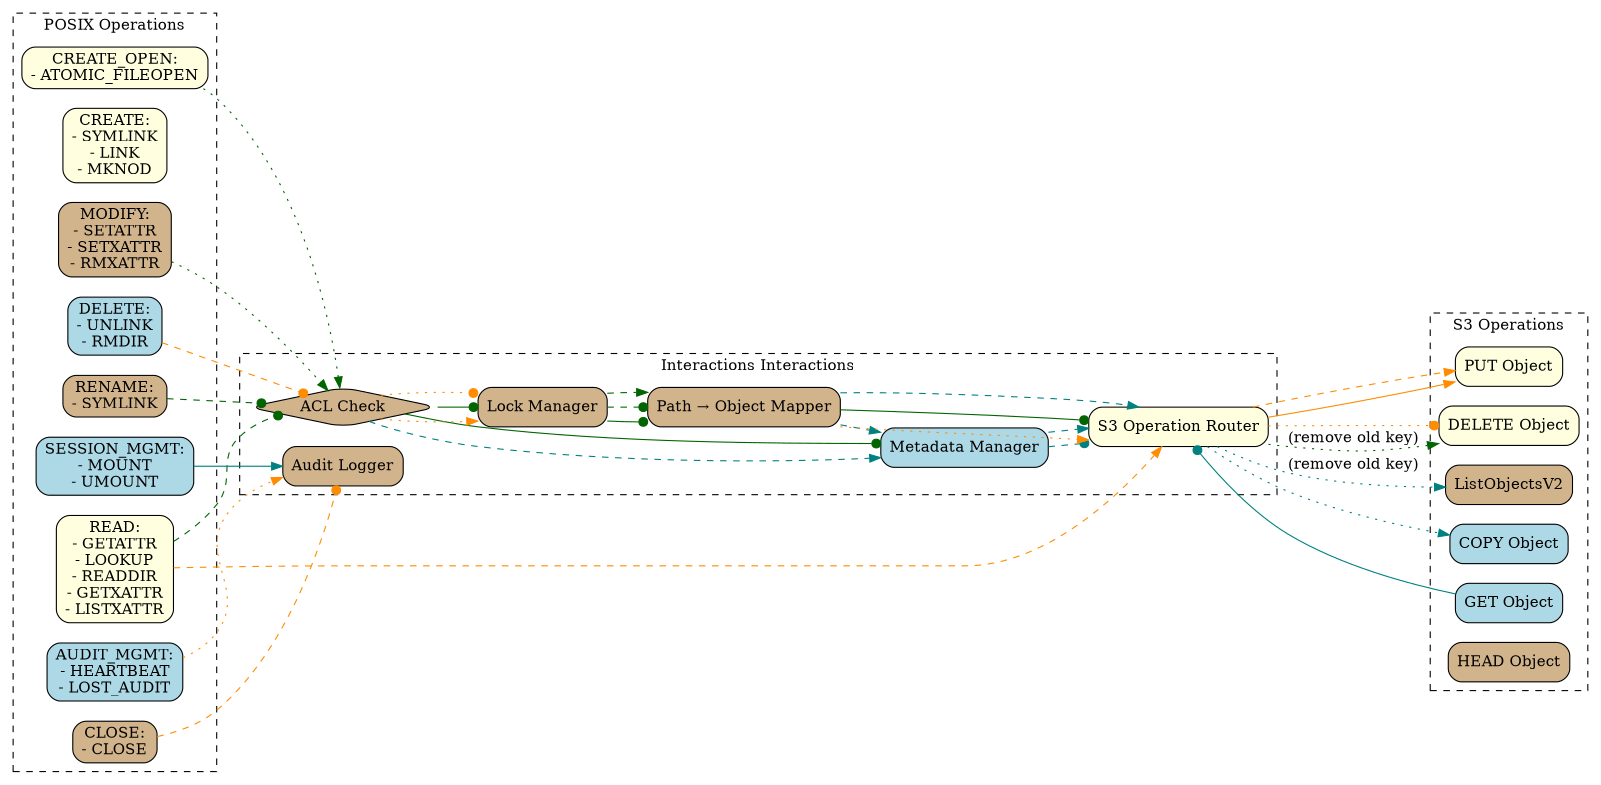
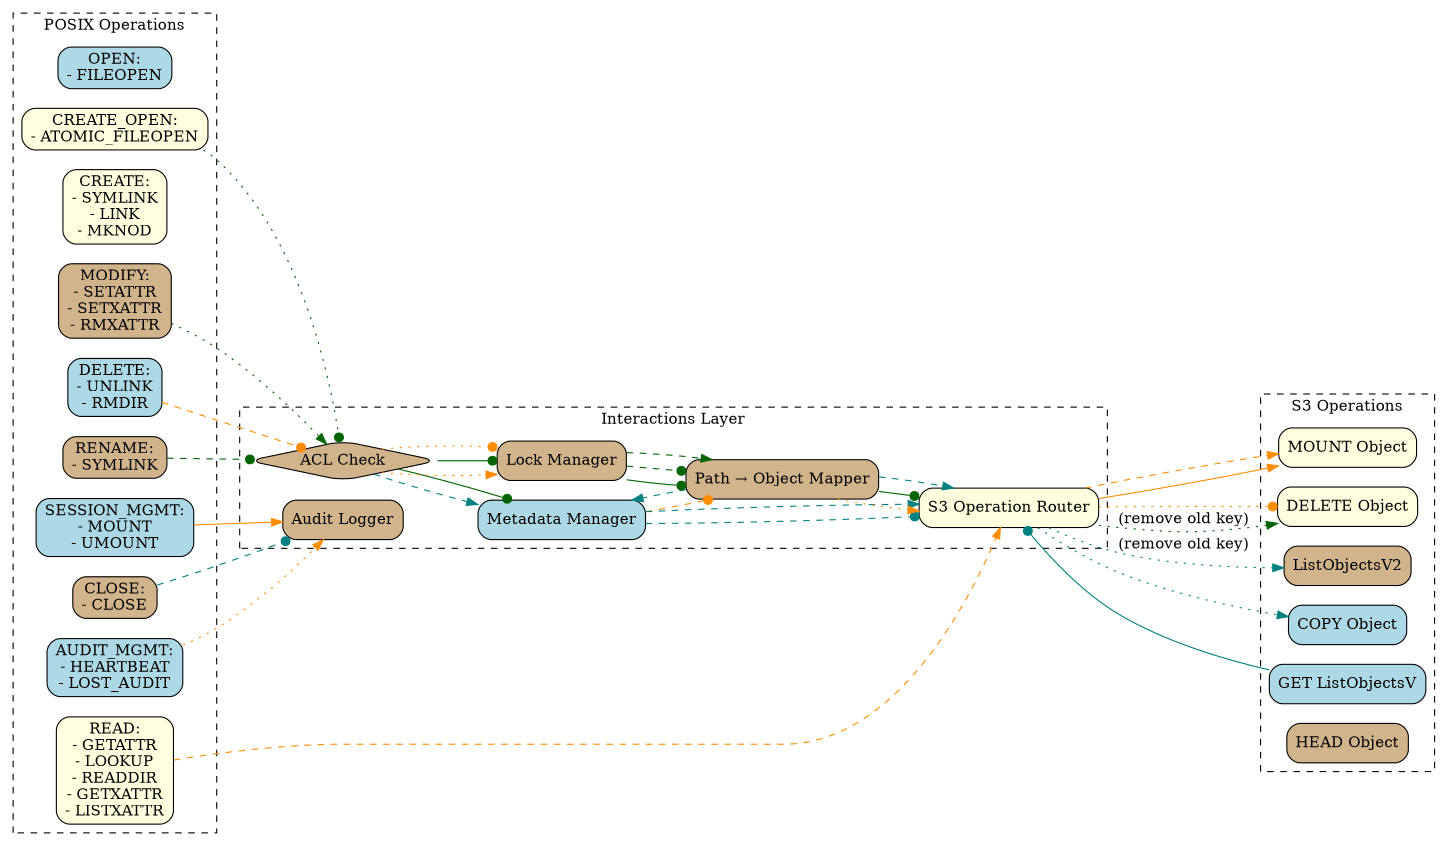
none -> (115, 68)
(296, 220) -> (296, 279)
(758, 366) -> (674, 420)
(1509, 367) -> (1348, 448)
(248, 466) -> (233, 524)
(226, 479) -> none
none -> (675, 507)
(1509, 603) -> (1348, 684)
(275, 639) -> (226, 563)
